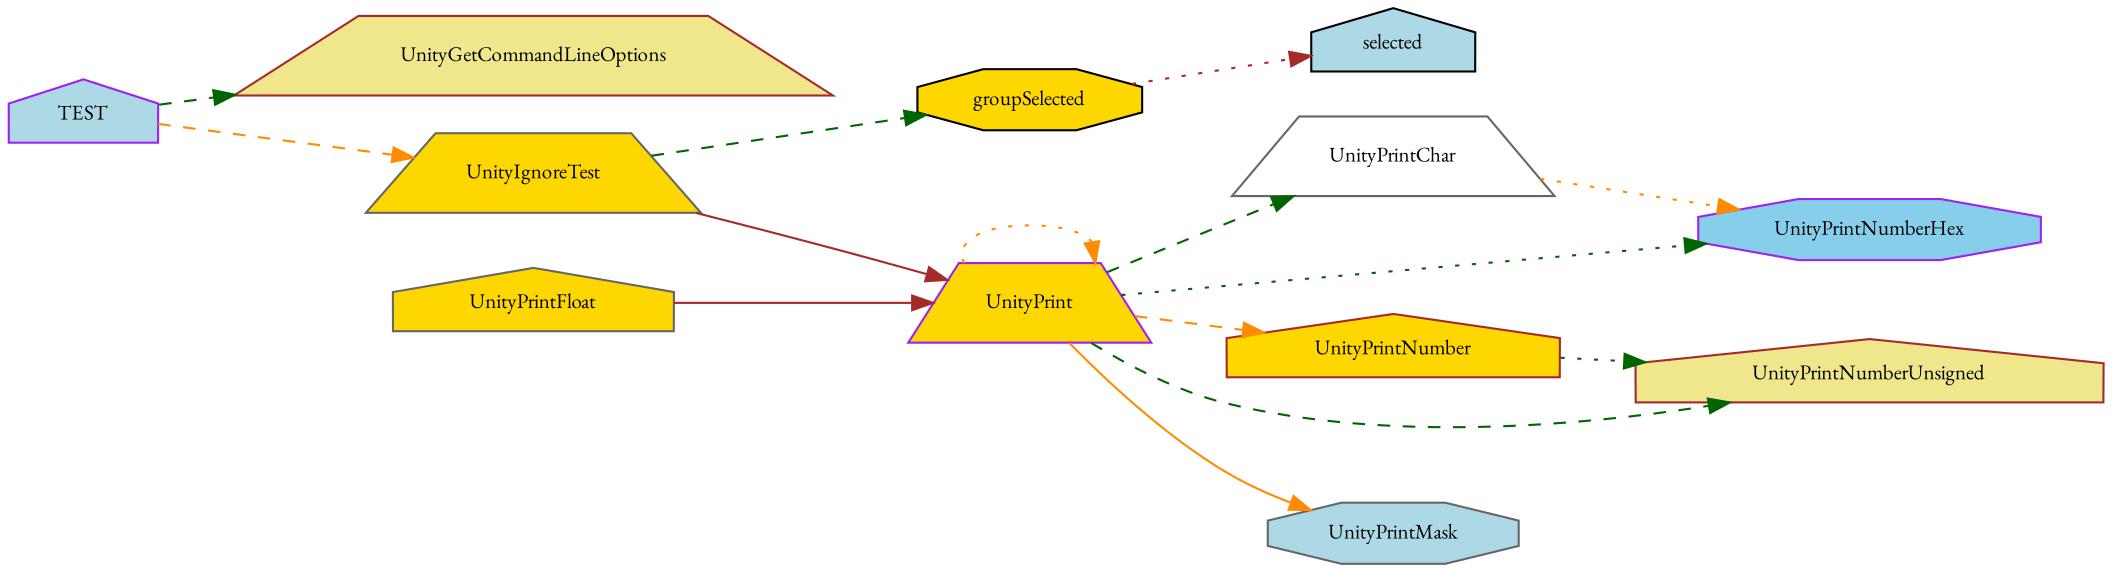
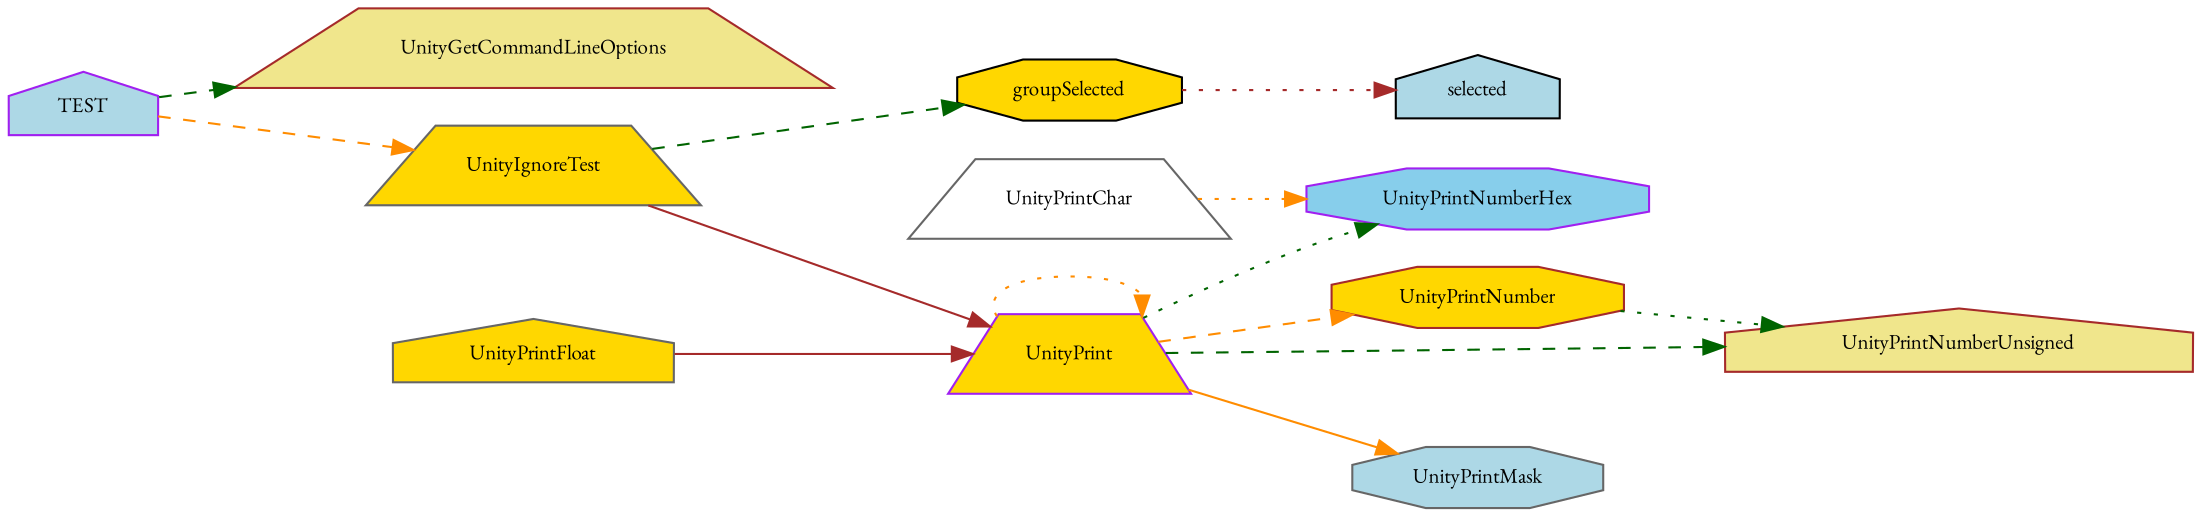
(1190, 238) -> none
(1393, 349) -> (1478, 297)
